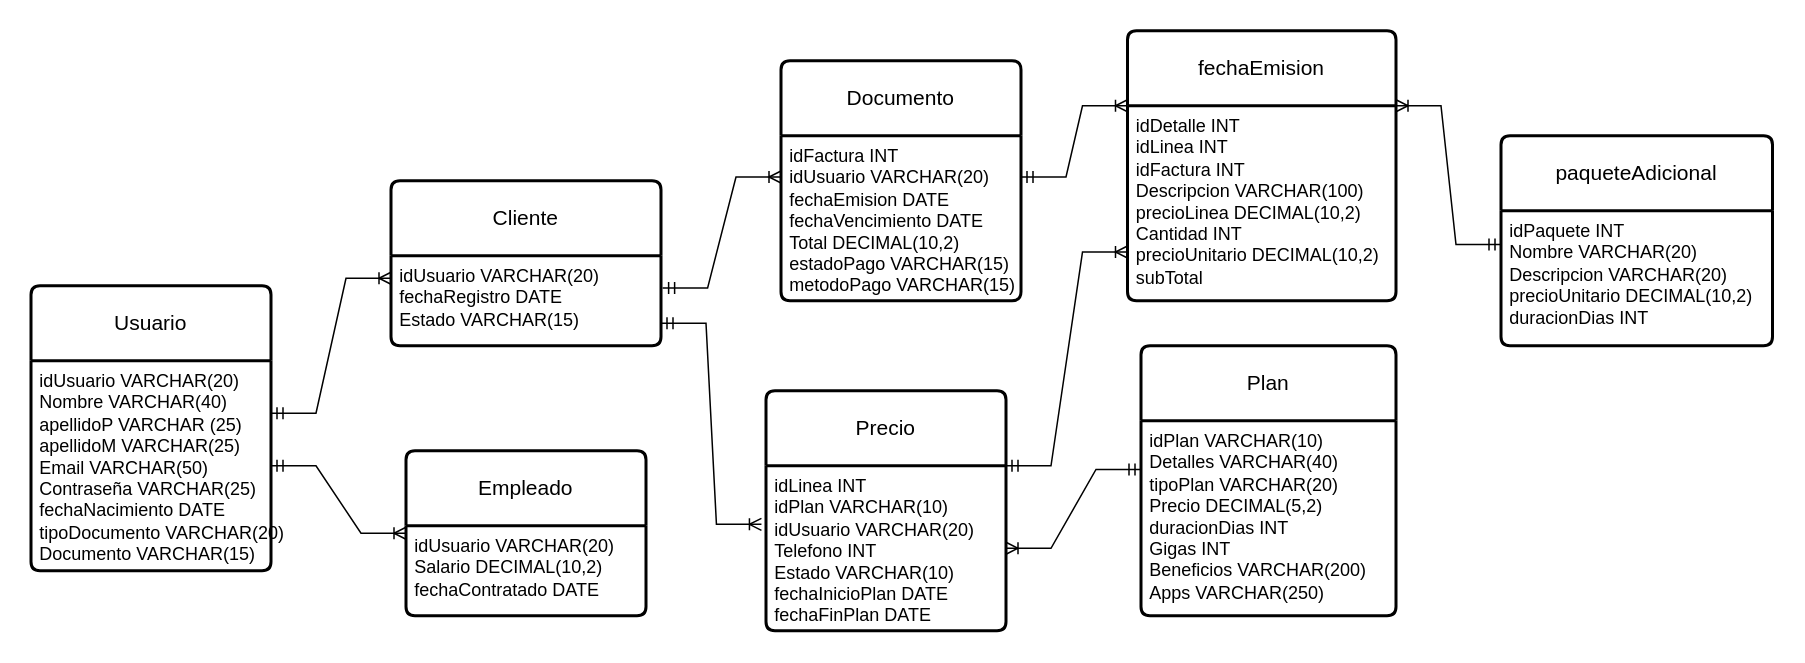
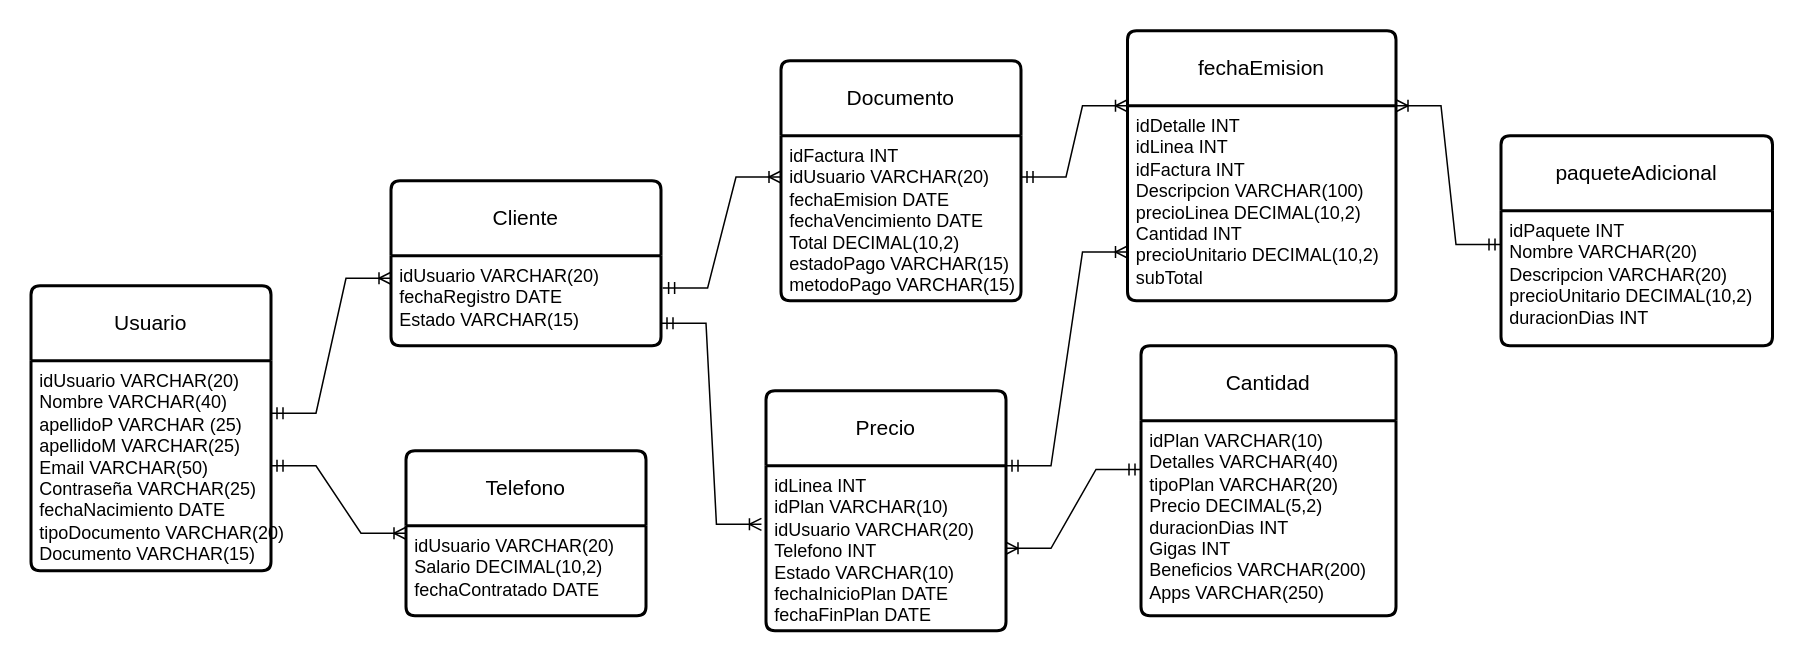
(1268, 383) -> (1268, 383)
(526, 488) -> (526, 488)
